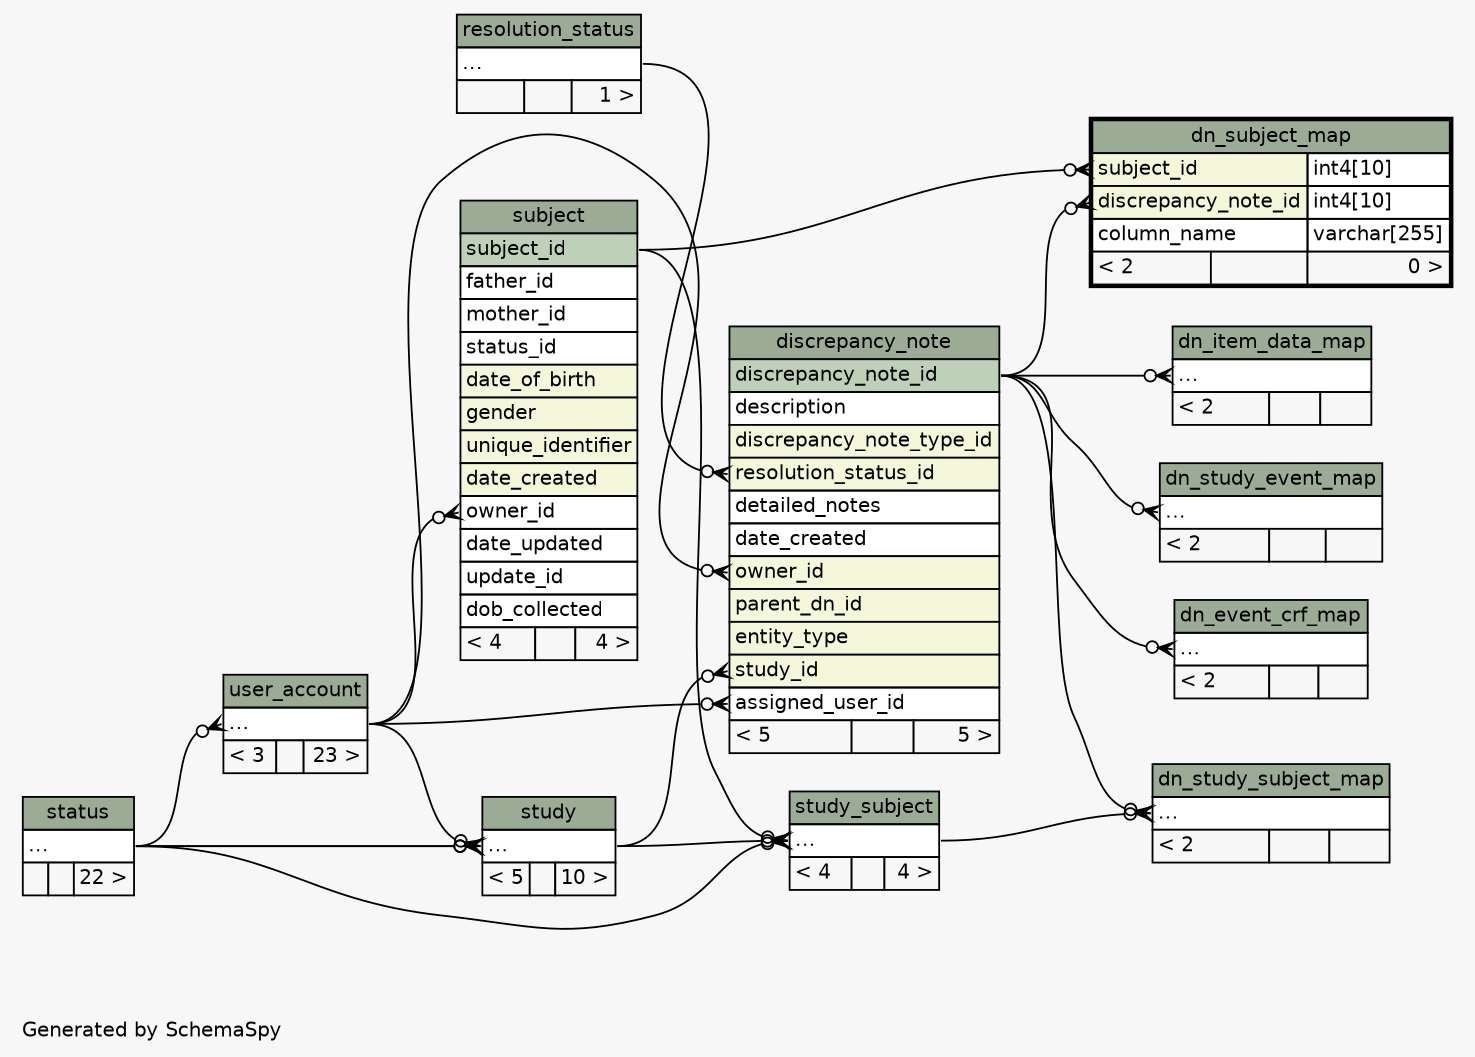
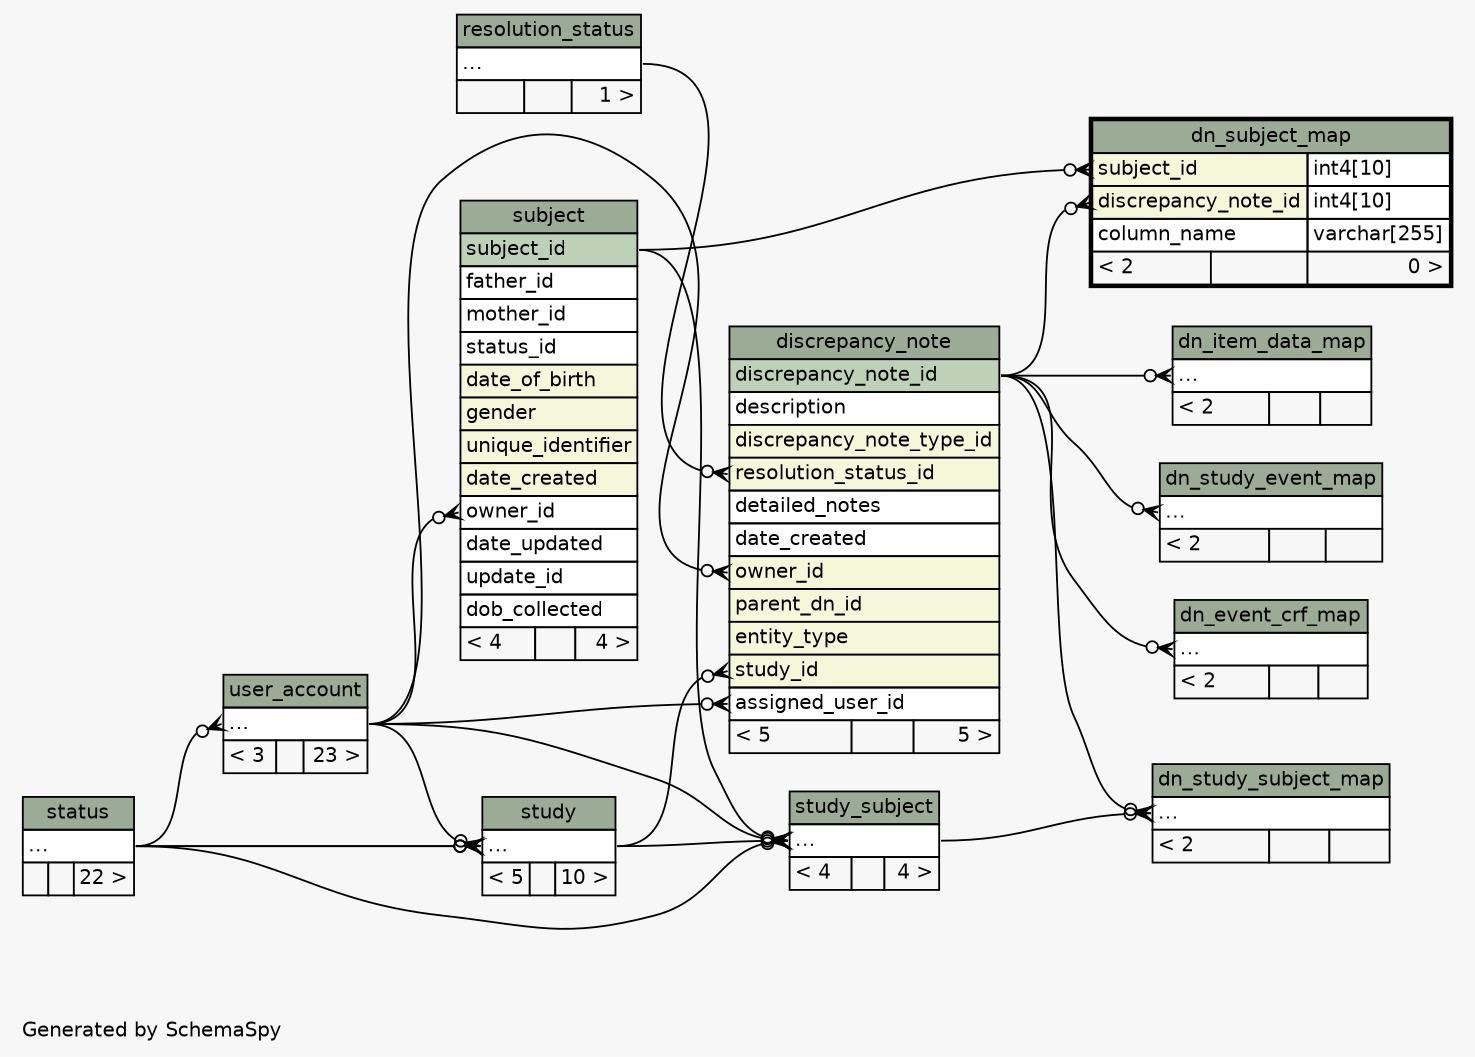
none -> (574, 753)
